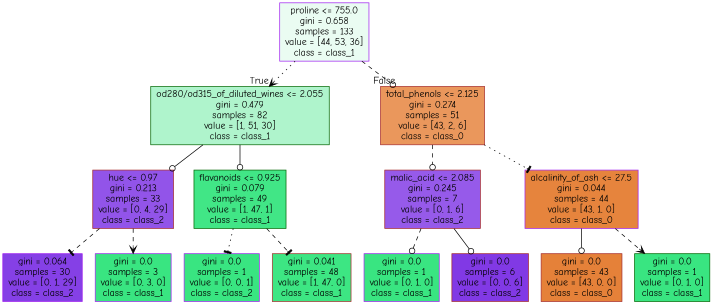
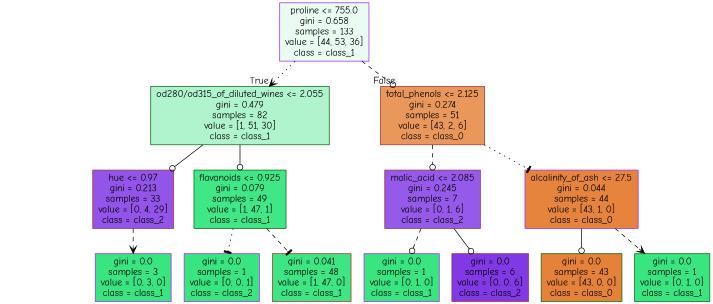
(43, 278) -> none
(582, 278) -> (582, 278)
